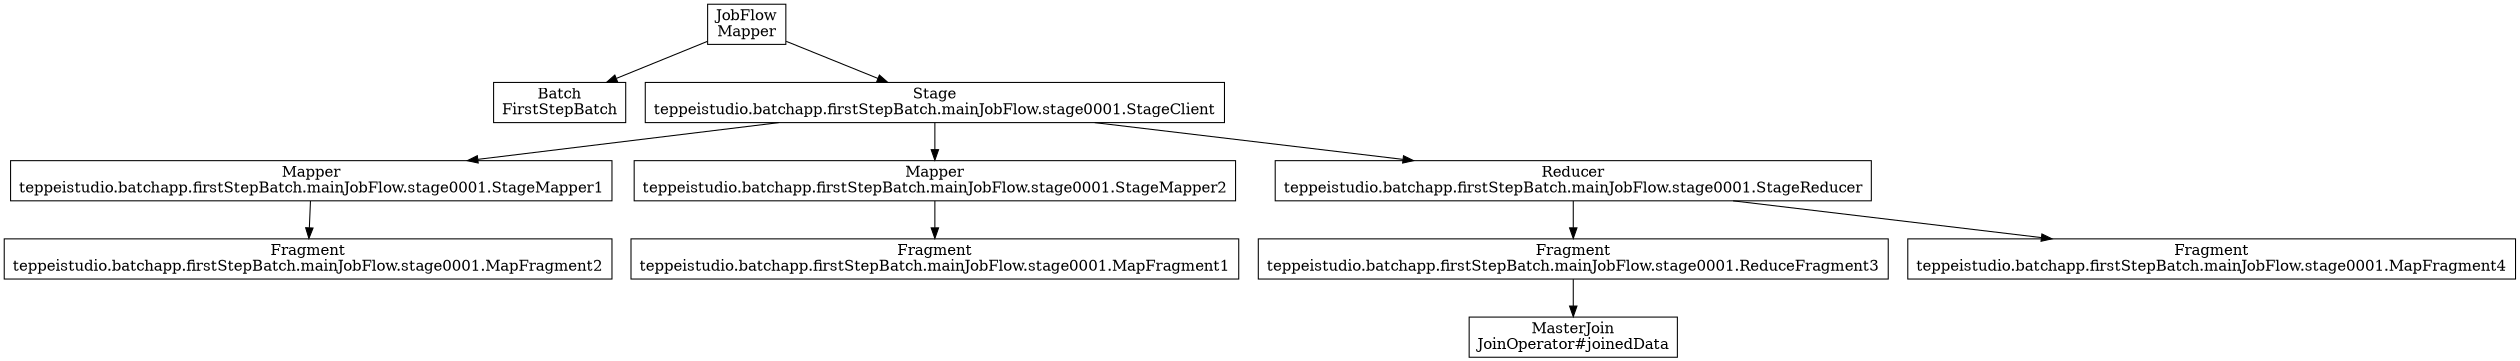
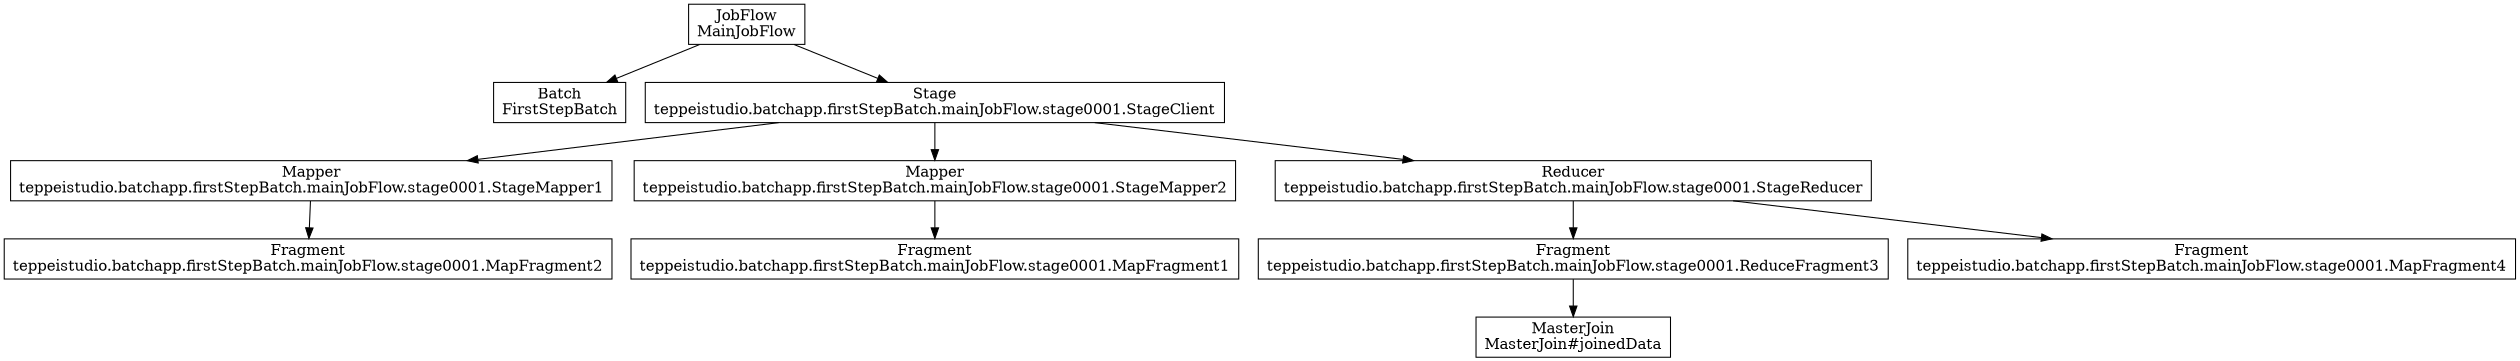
(747, 24) -> (747, 24)
(1573, 337) -> (1573, 337)
